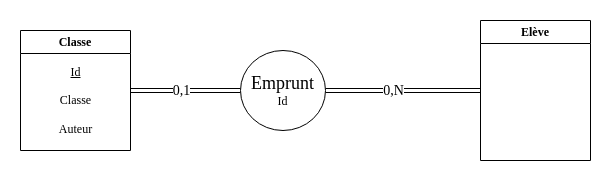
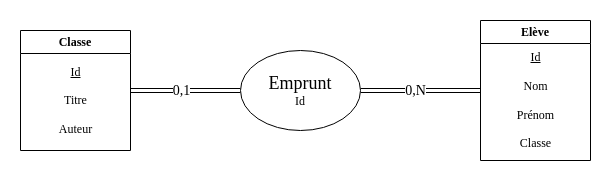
(283, 91) -> (301, 91)
(76, 101) -> (76, 101)
none -> (536, 101)
